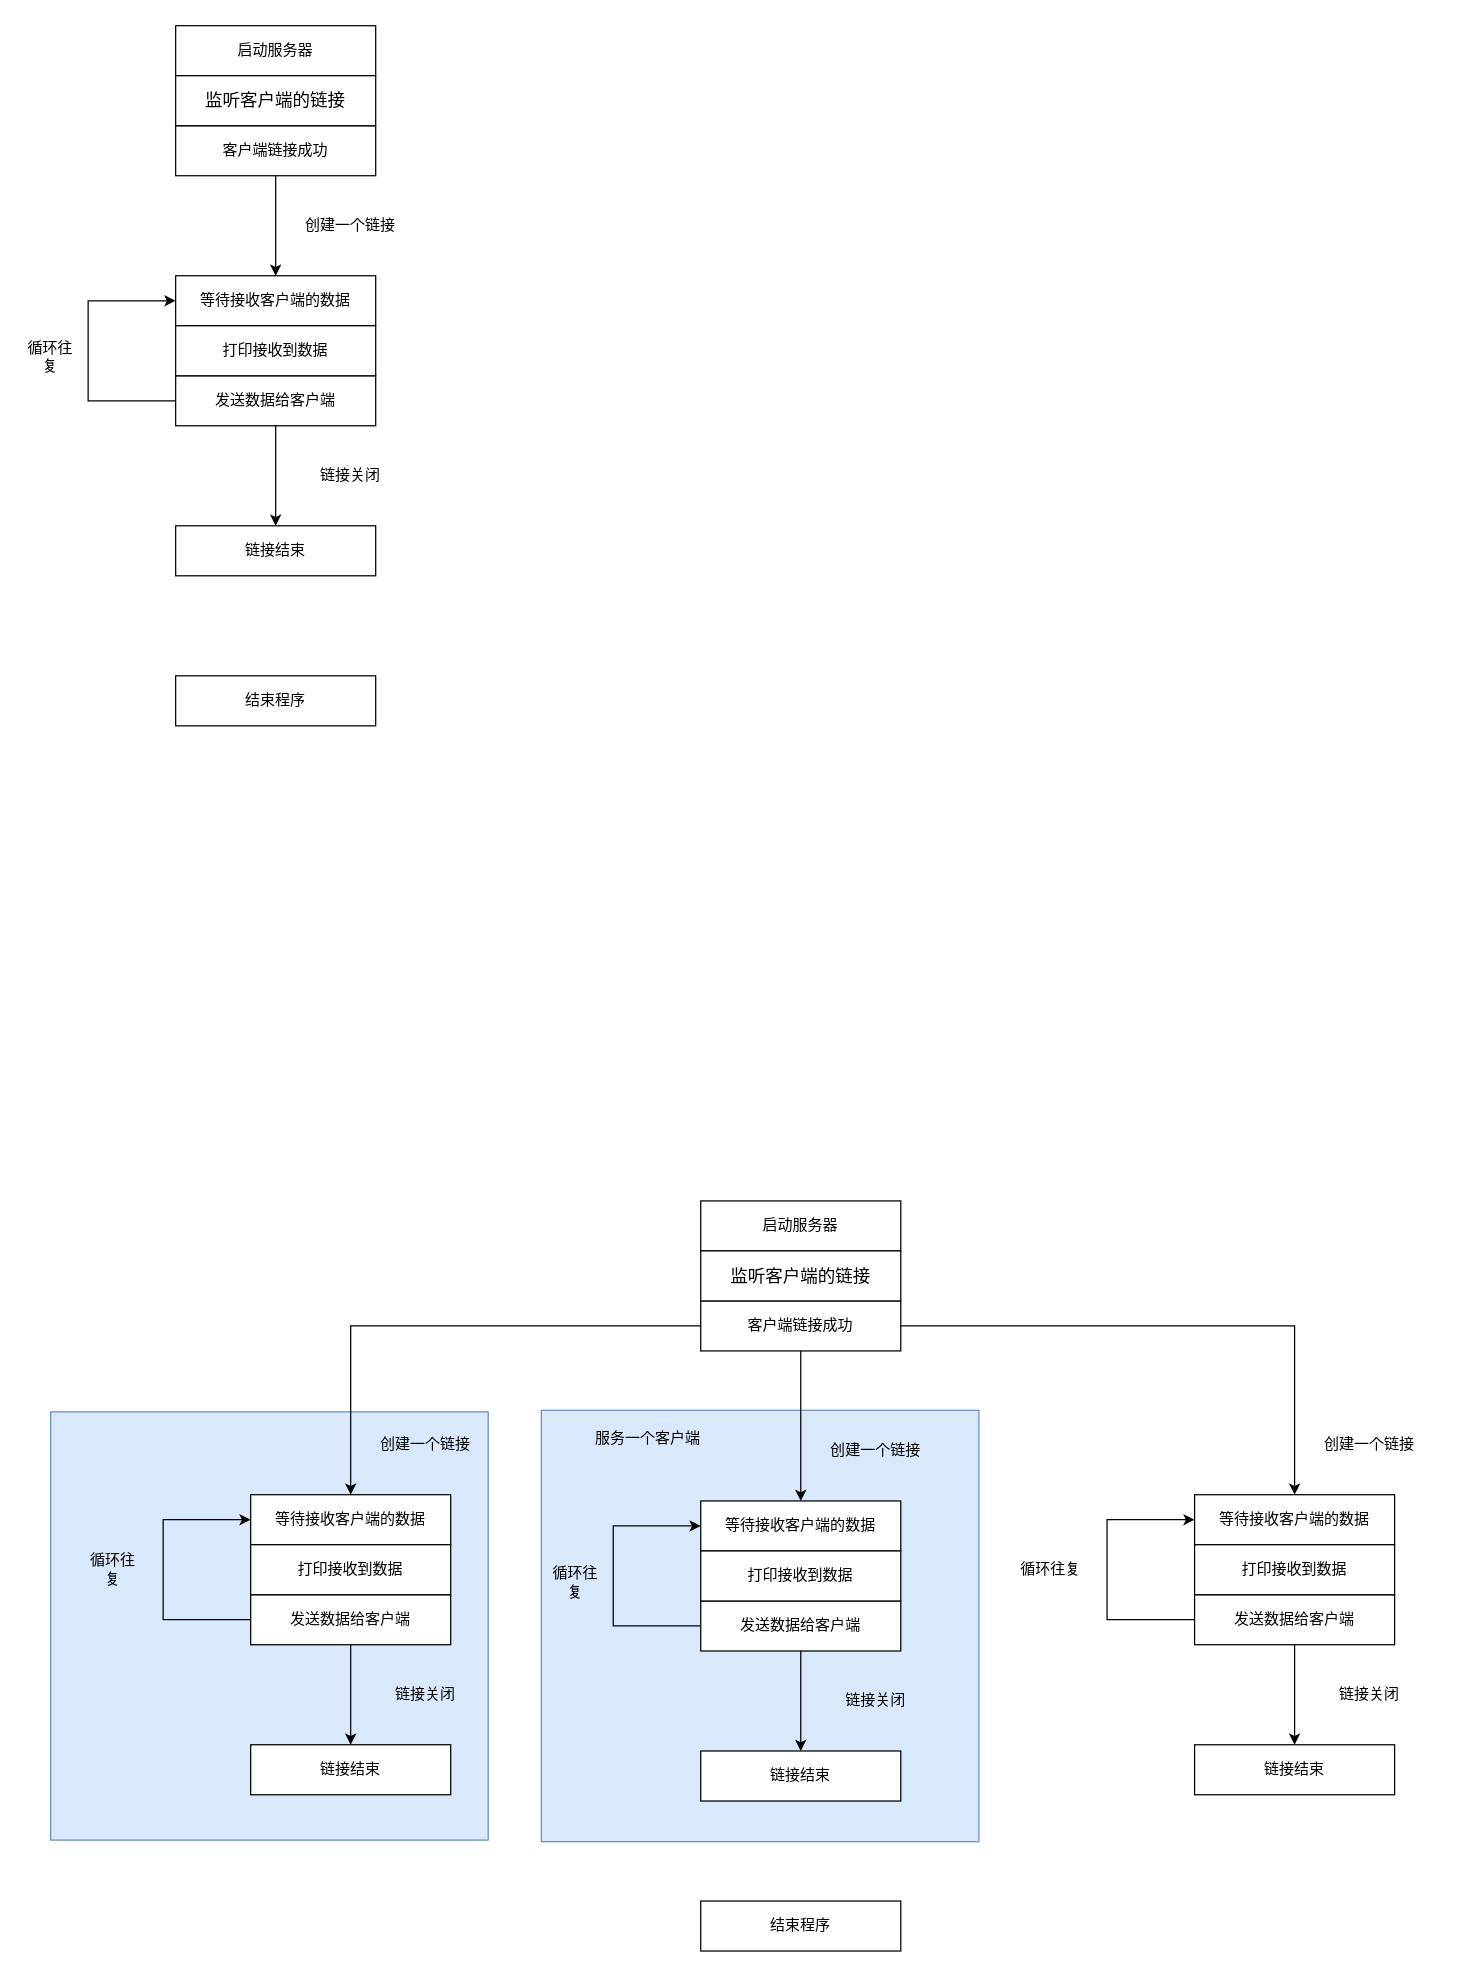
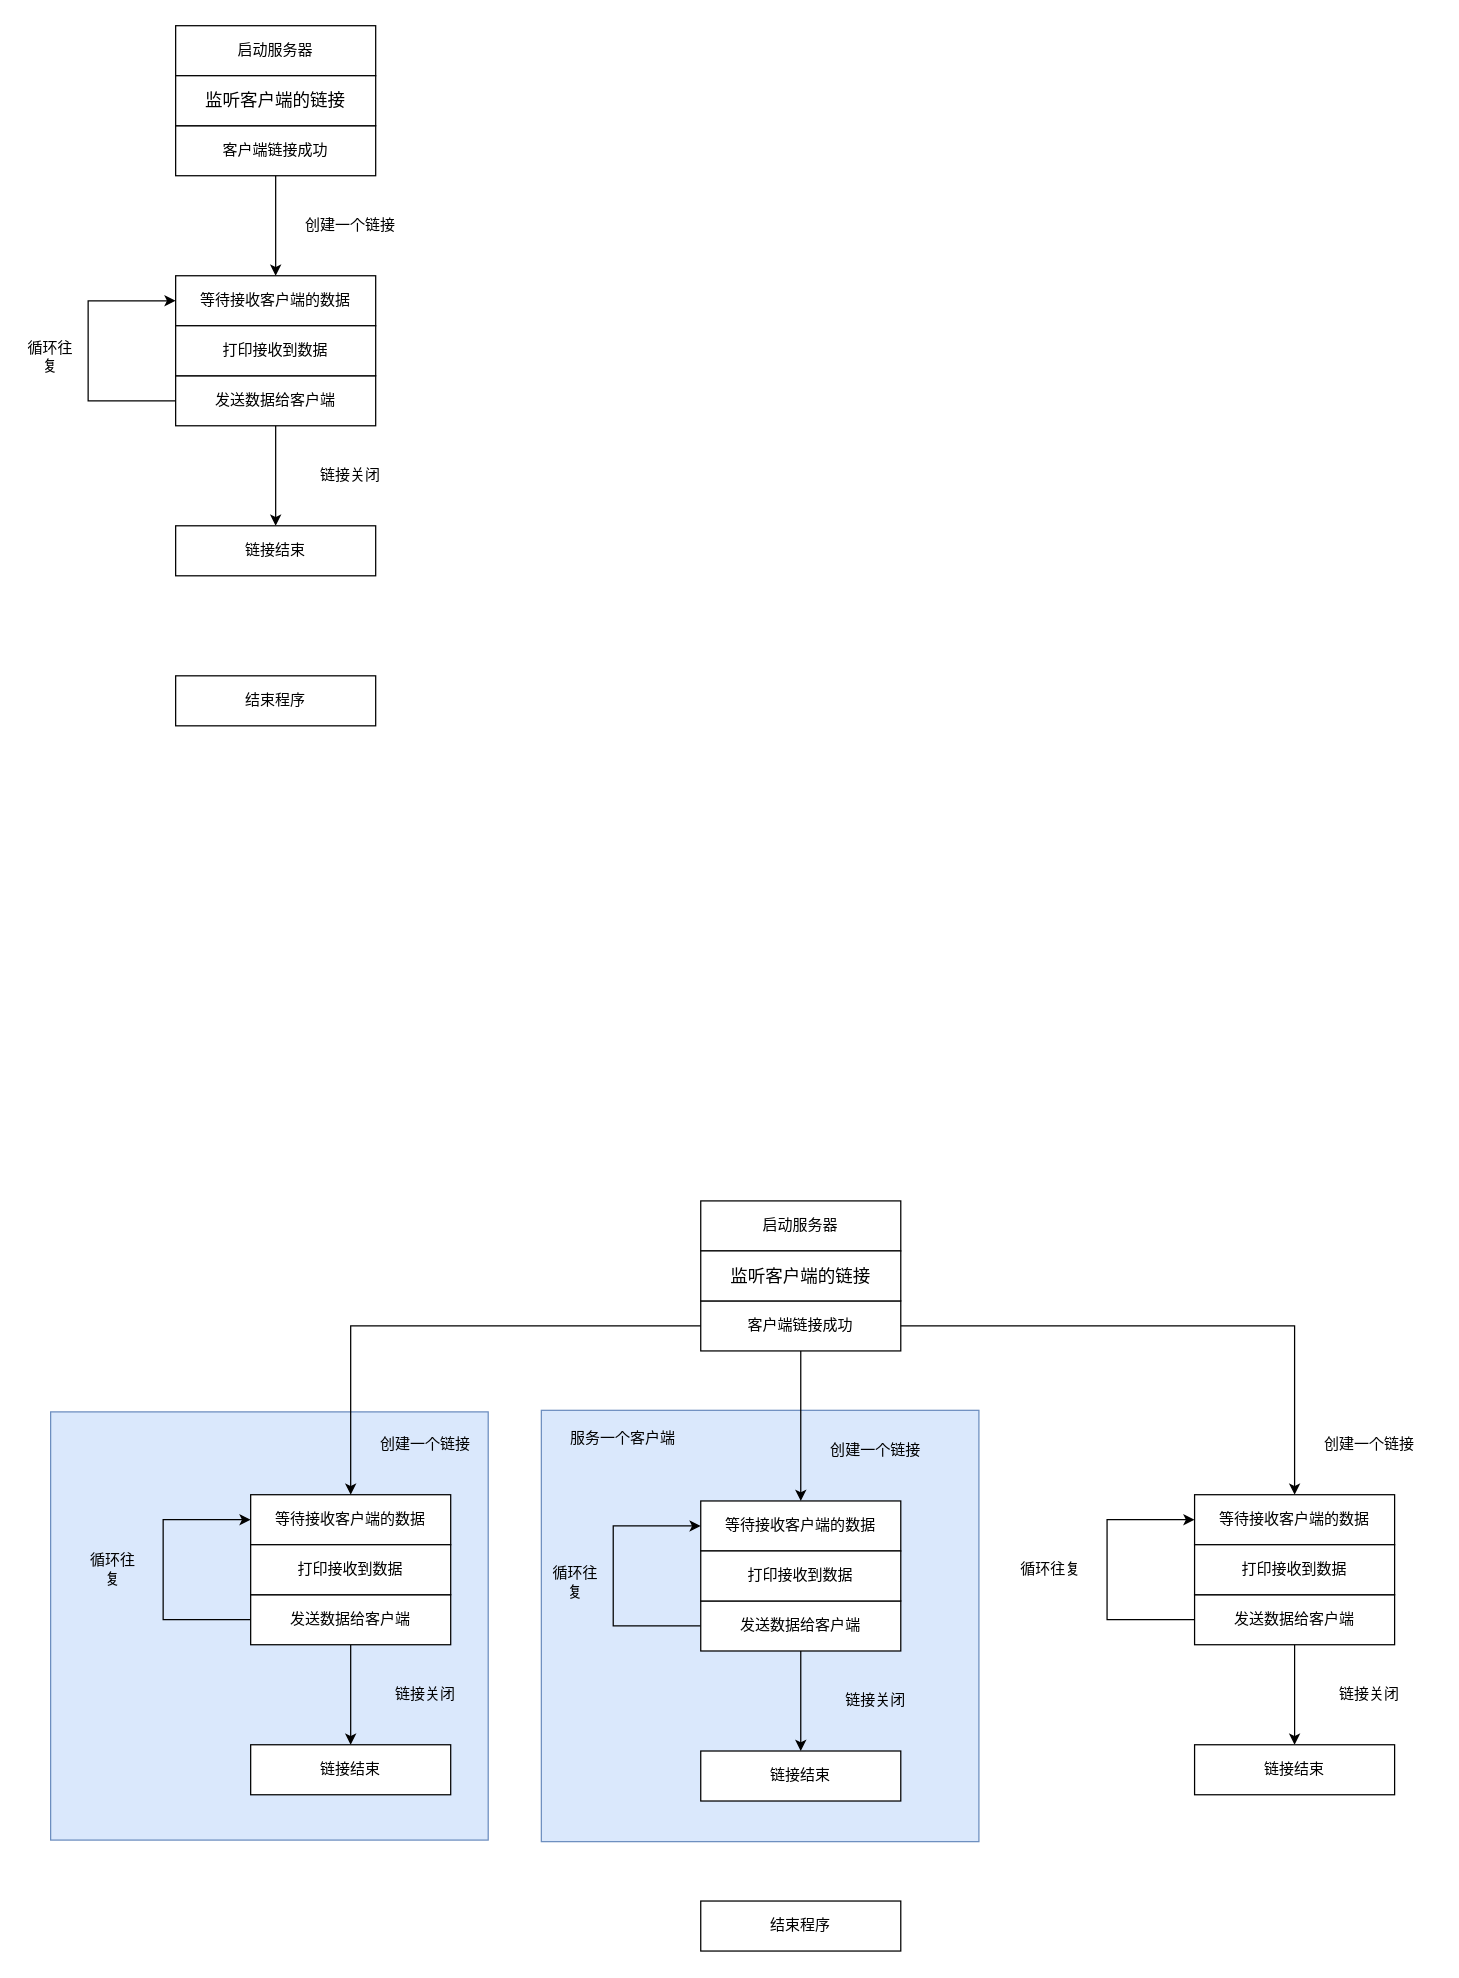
(648, 1438) -> (623, 1438)
